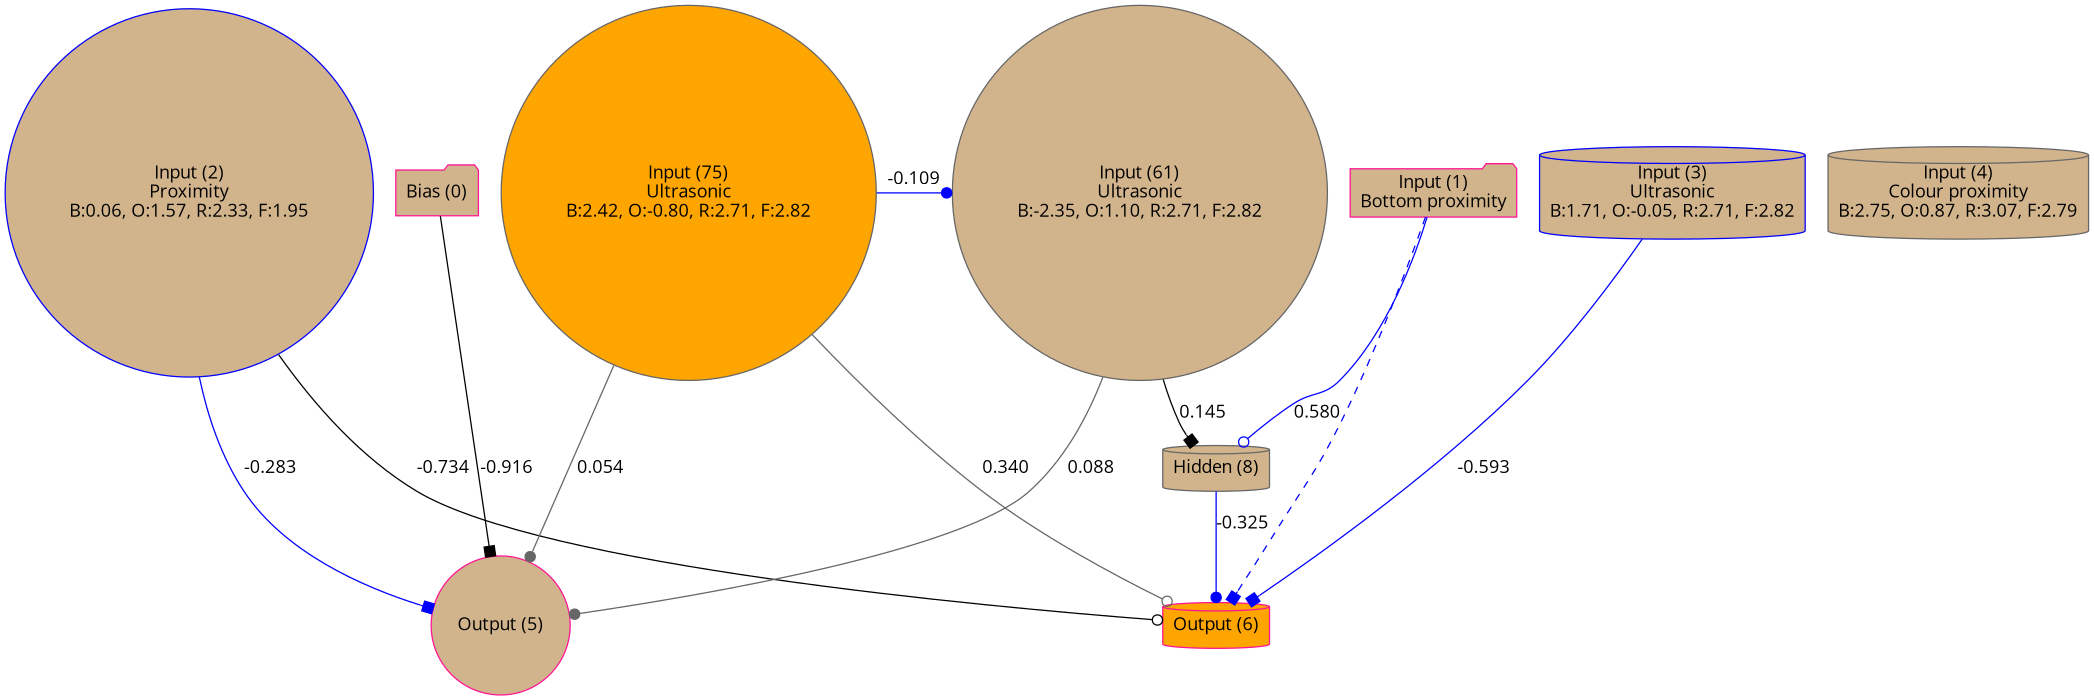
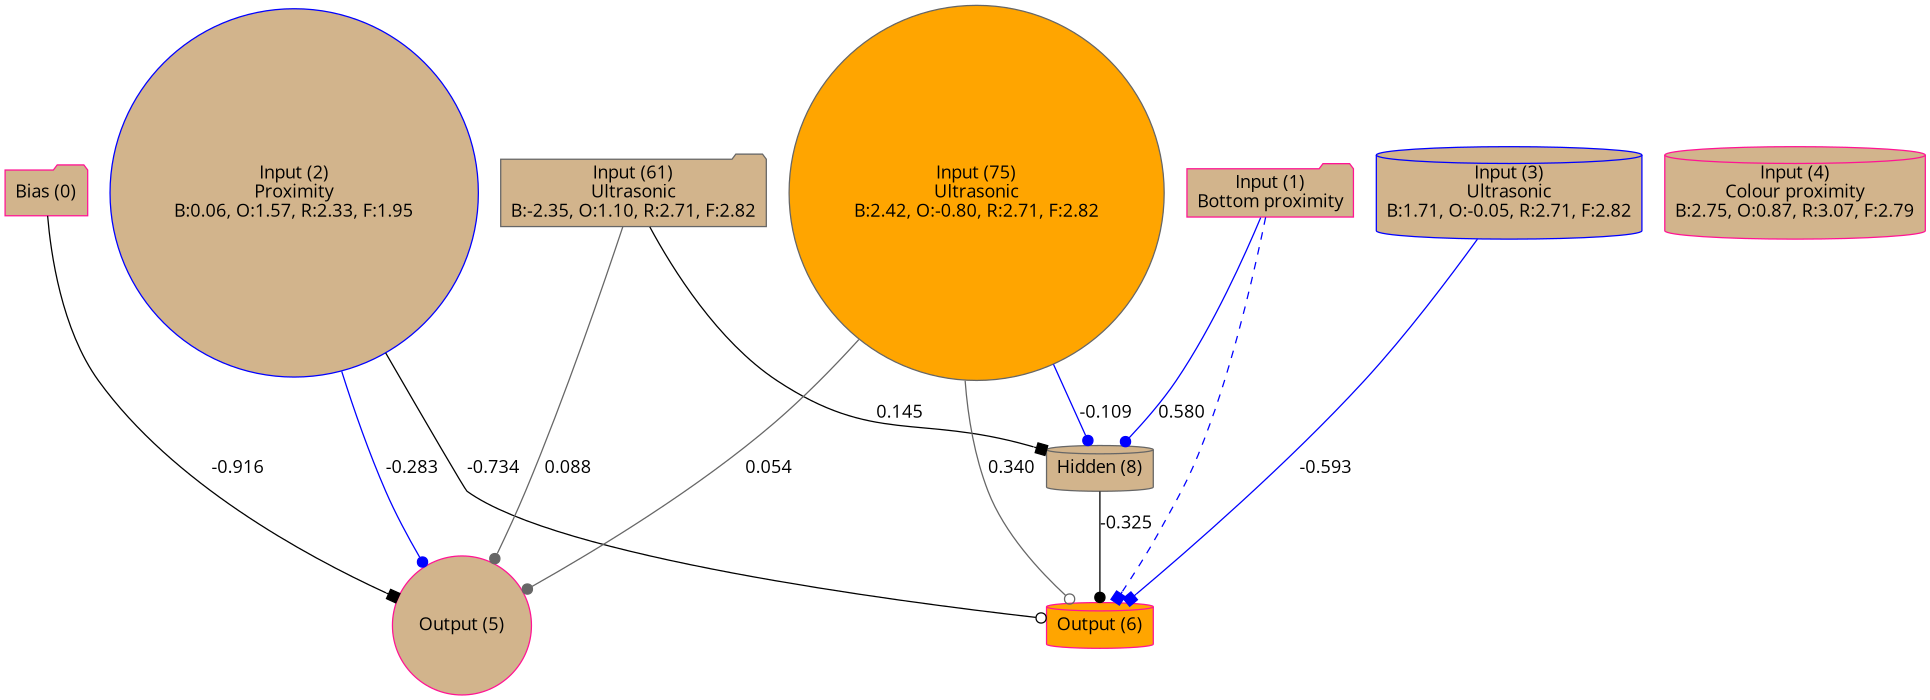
(909, 193) -> (1070, 400)
(1140, 193) -> (634, 193)
(1958, 193) -> (1795, 193)
(1364, 351) -> (1205, 334)
(274, 526) -> (375, 466)
(1216, 542) -> (1100, 542)
